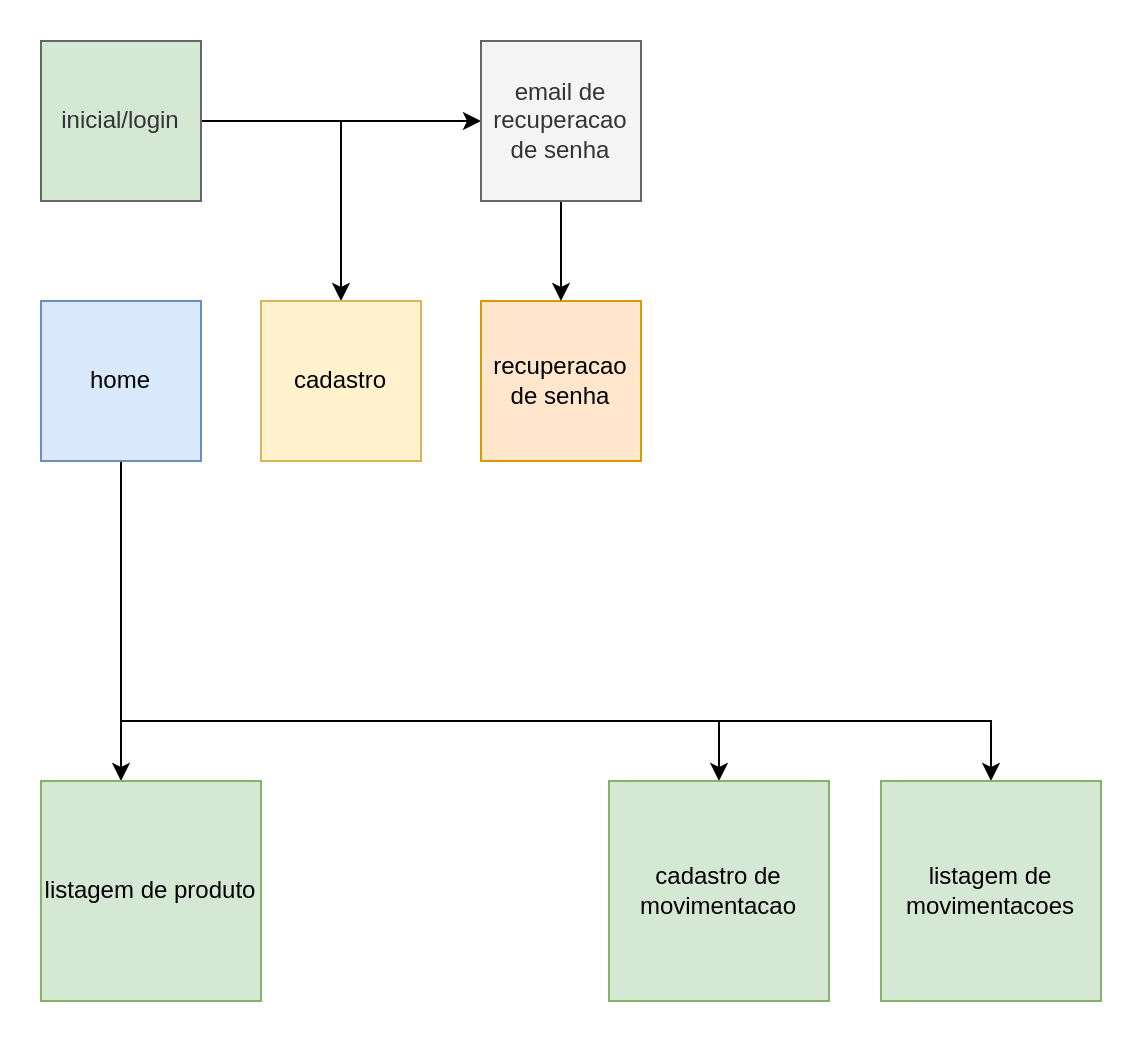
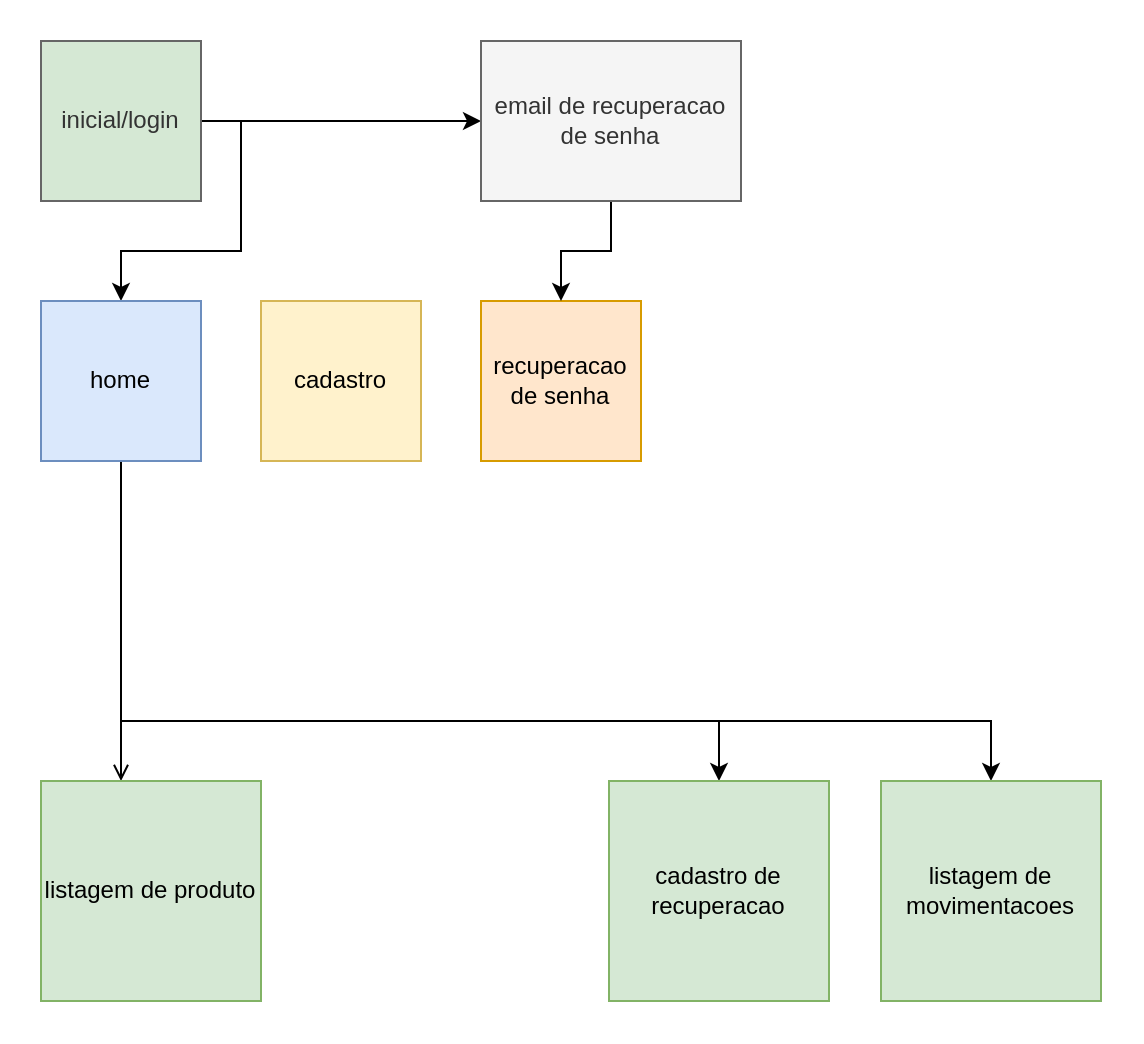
(561, 121) -> (611, 121)
(341, 206) -> (226, 251)
(121, 766) -> (121, 768)
(719, 891) -> (719, 891)
